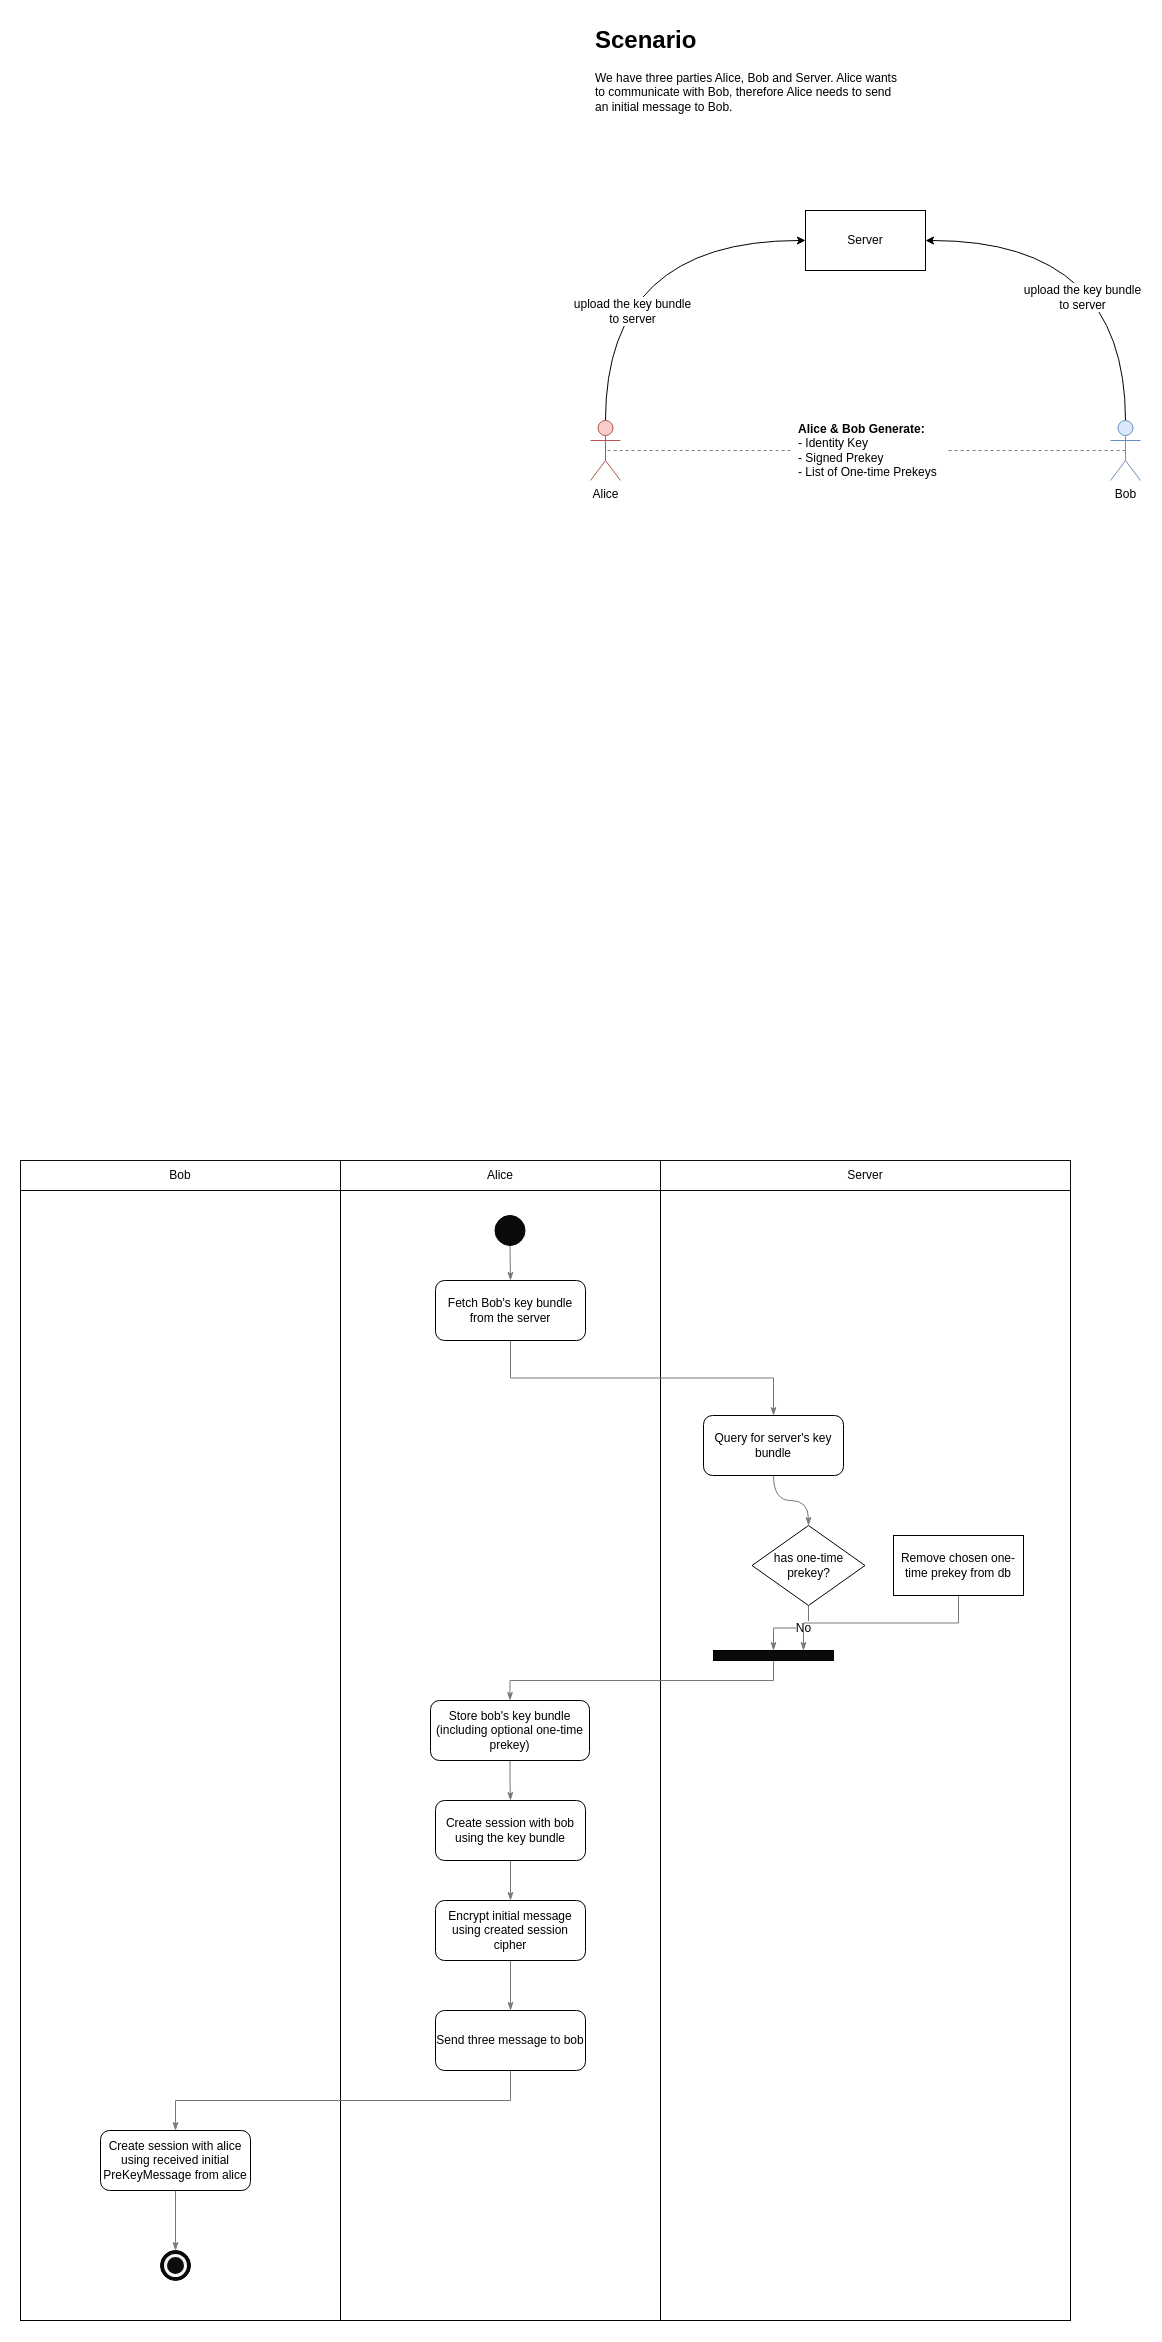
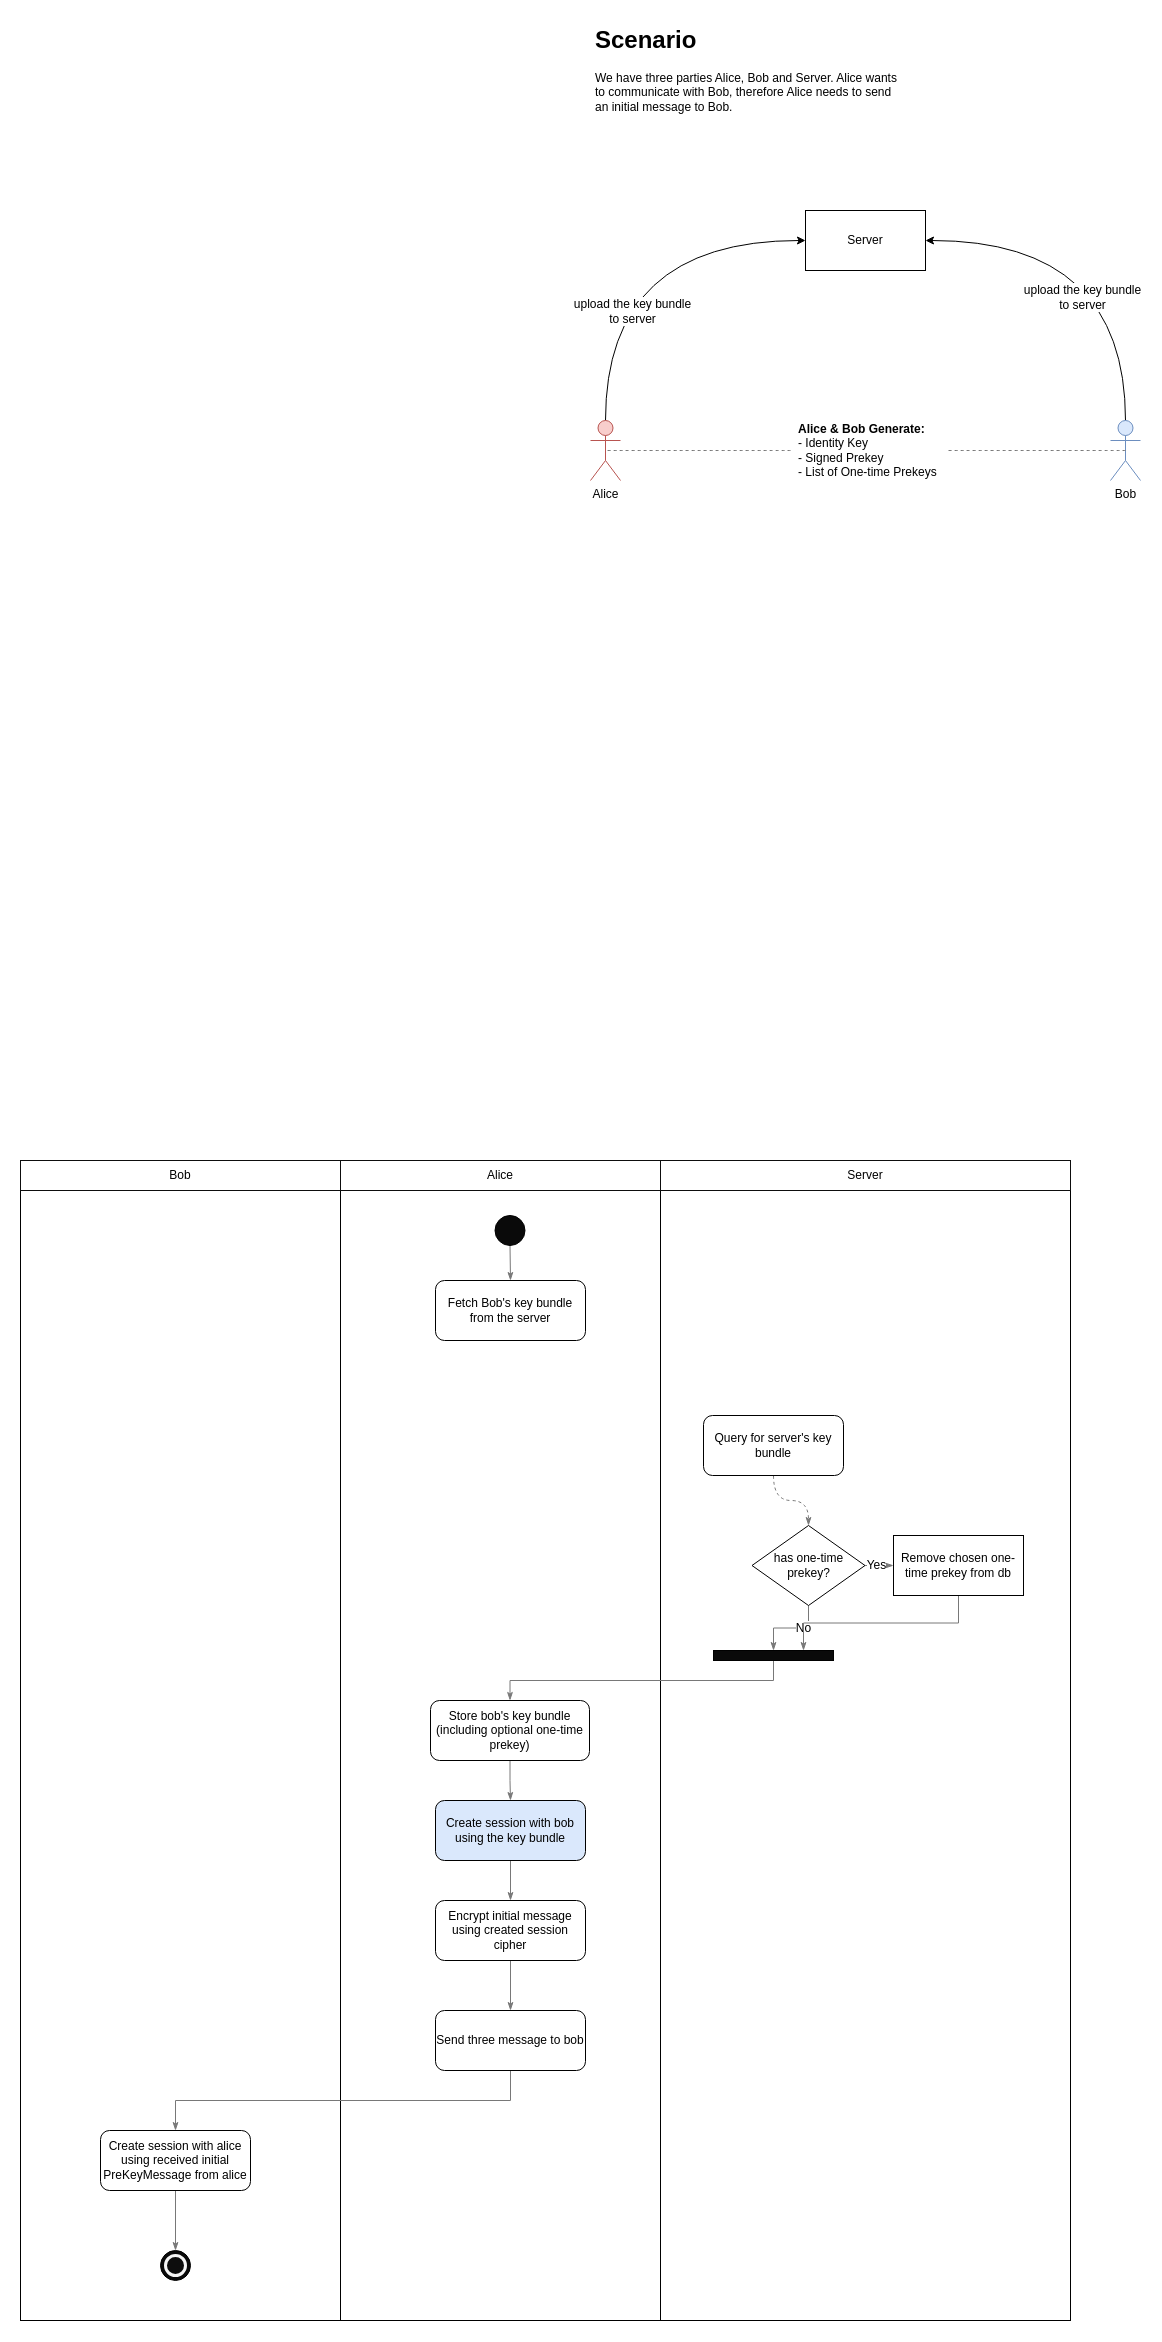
(639, 1378) -> none
(787, 1500) -> (787, 1500)
none -> (876, 1566)
(511, 1831) -> (511, 1831)
